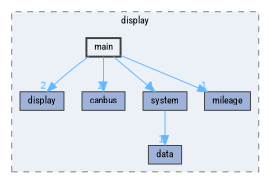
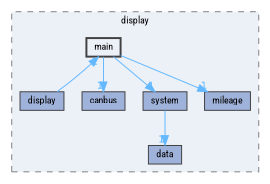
(71, 70) -> (75, 78)
